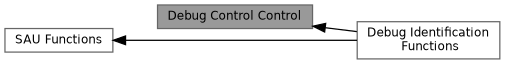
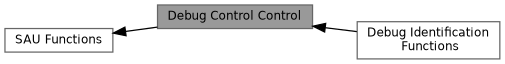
(241, 40) -> (142, 29)
